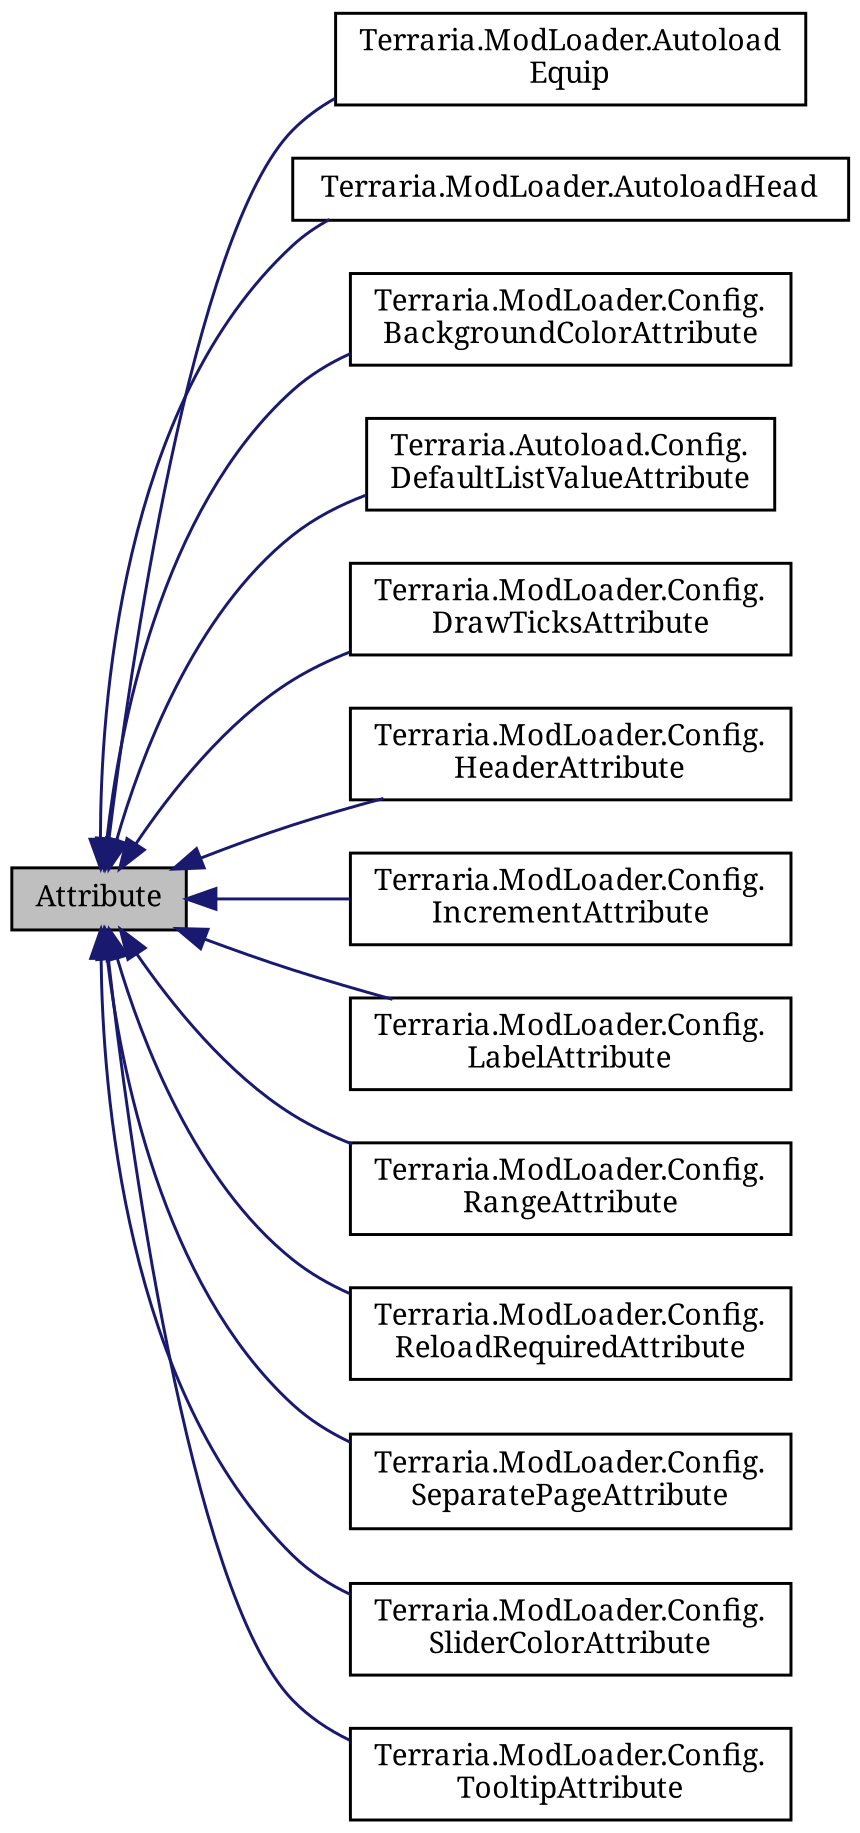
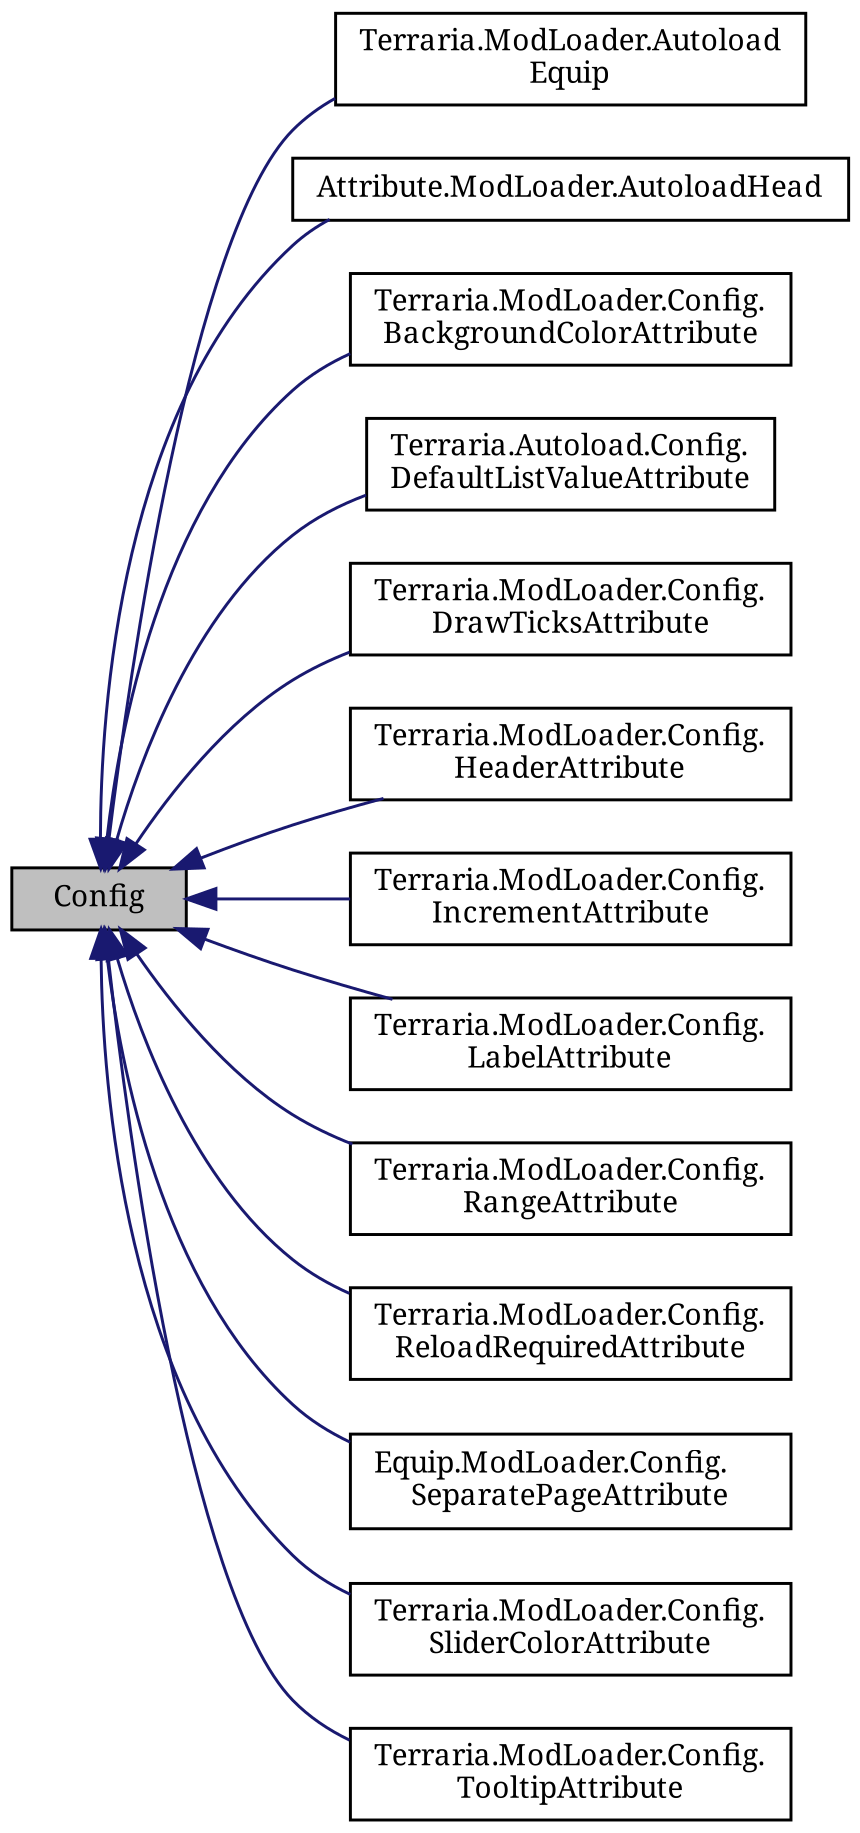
(571, 189) -> (571, 189)
(99, 899) -> (99, 899)
(571, 1481) -> (571, 1481)
